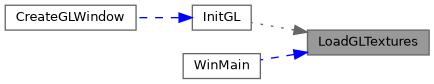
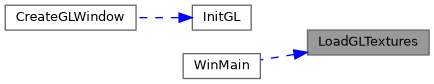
(273, 26) -> none
